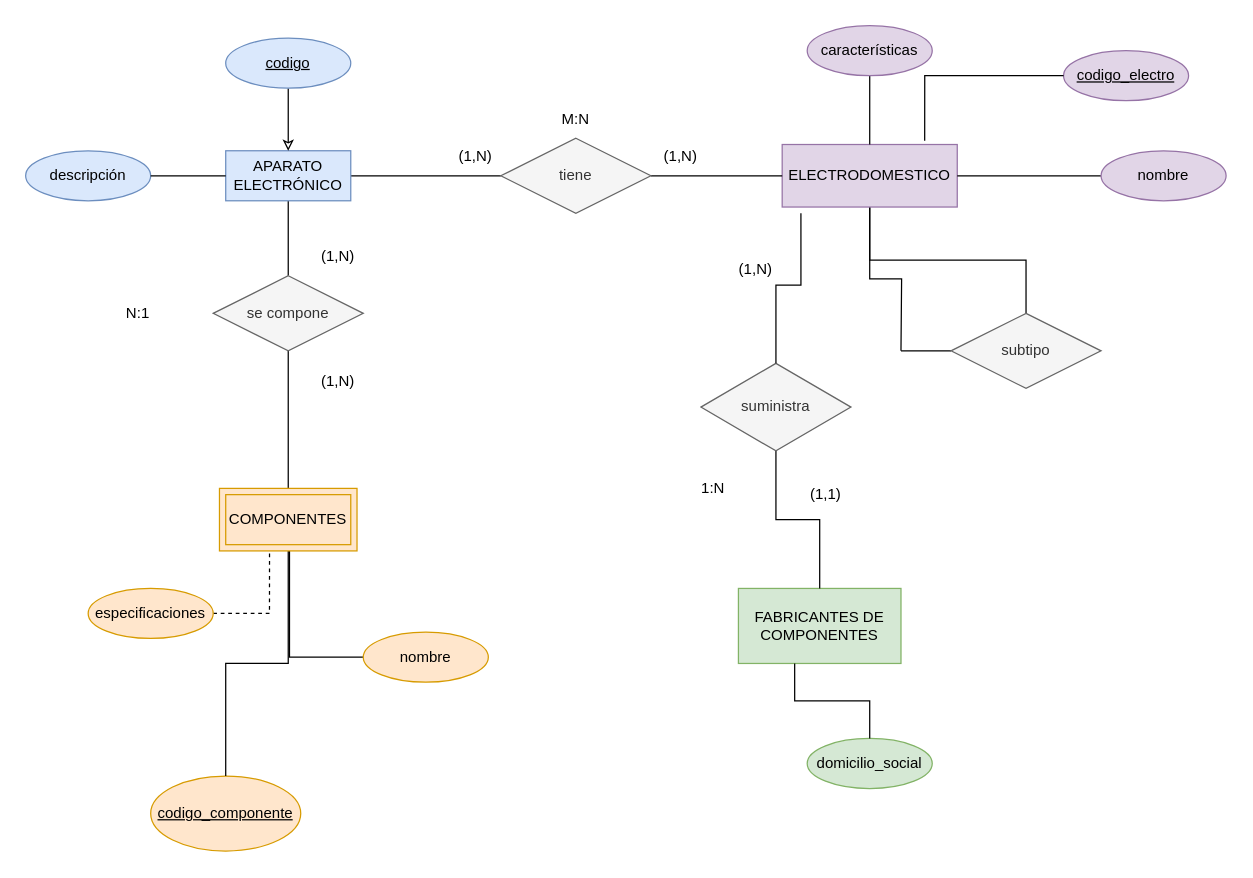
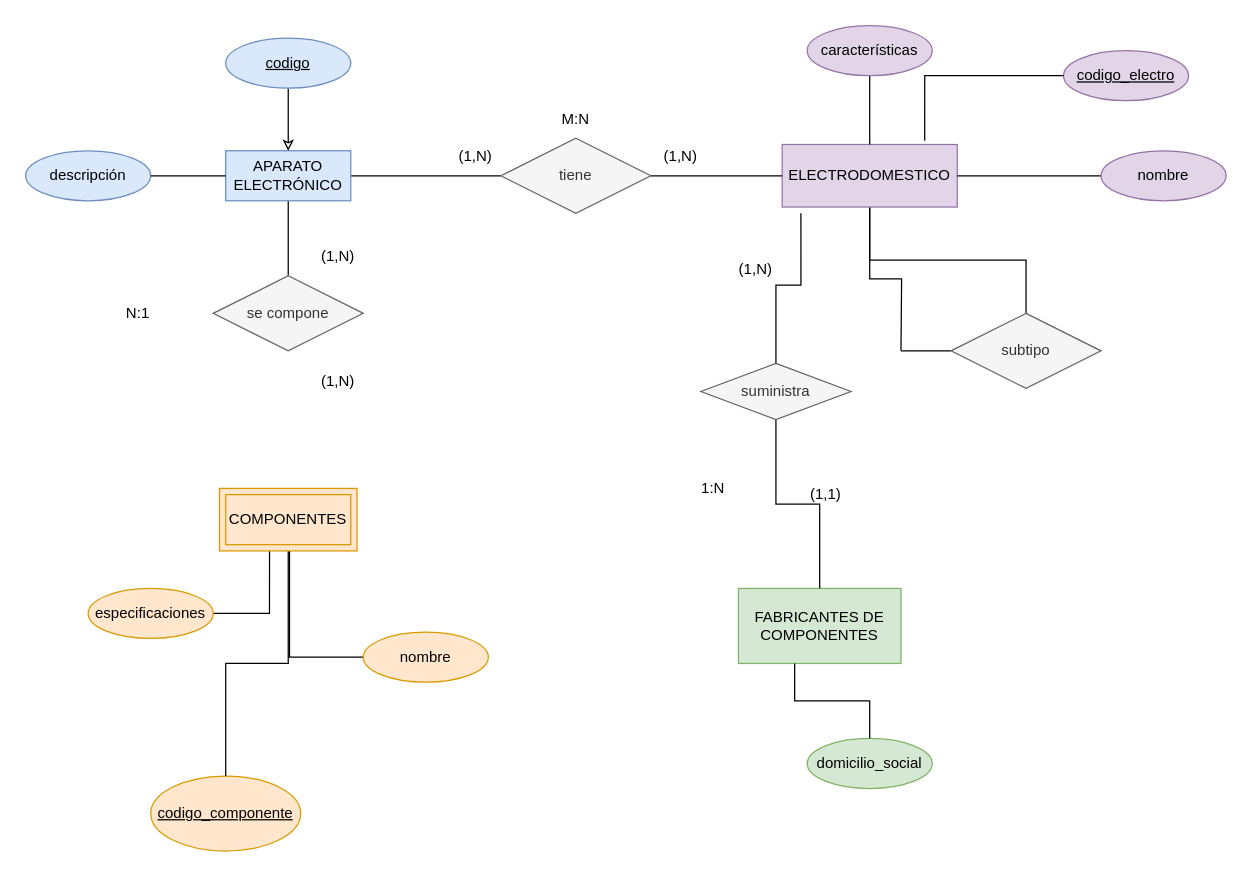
(776, 407) -> (776, 391)
(288, 419) -> none
(269, 609) -> (269, 609)
